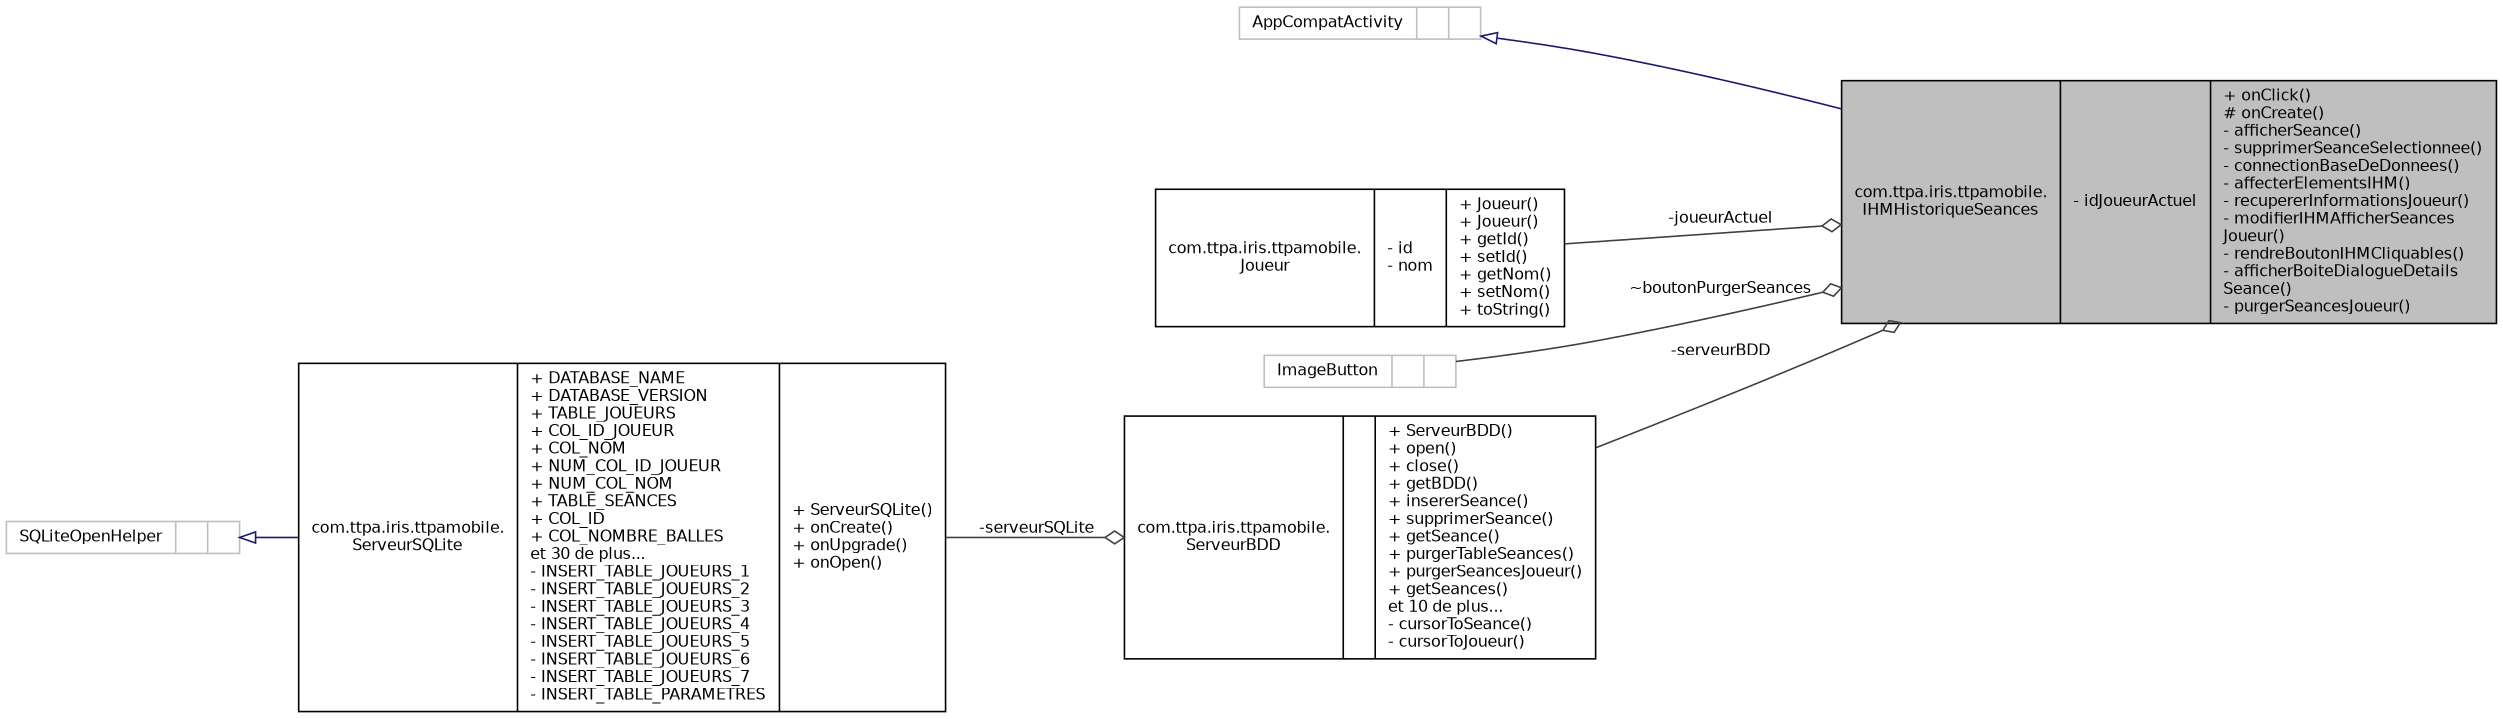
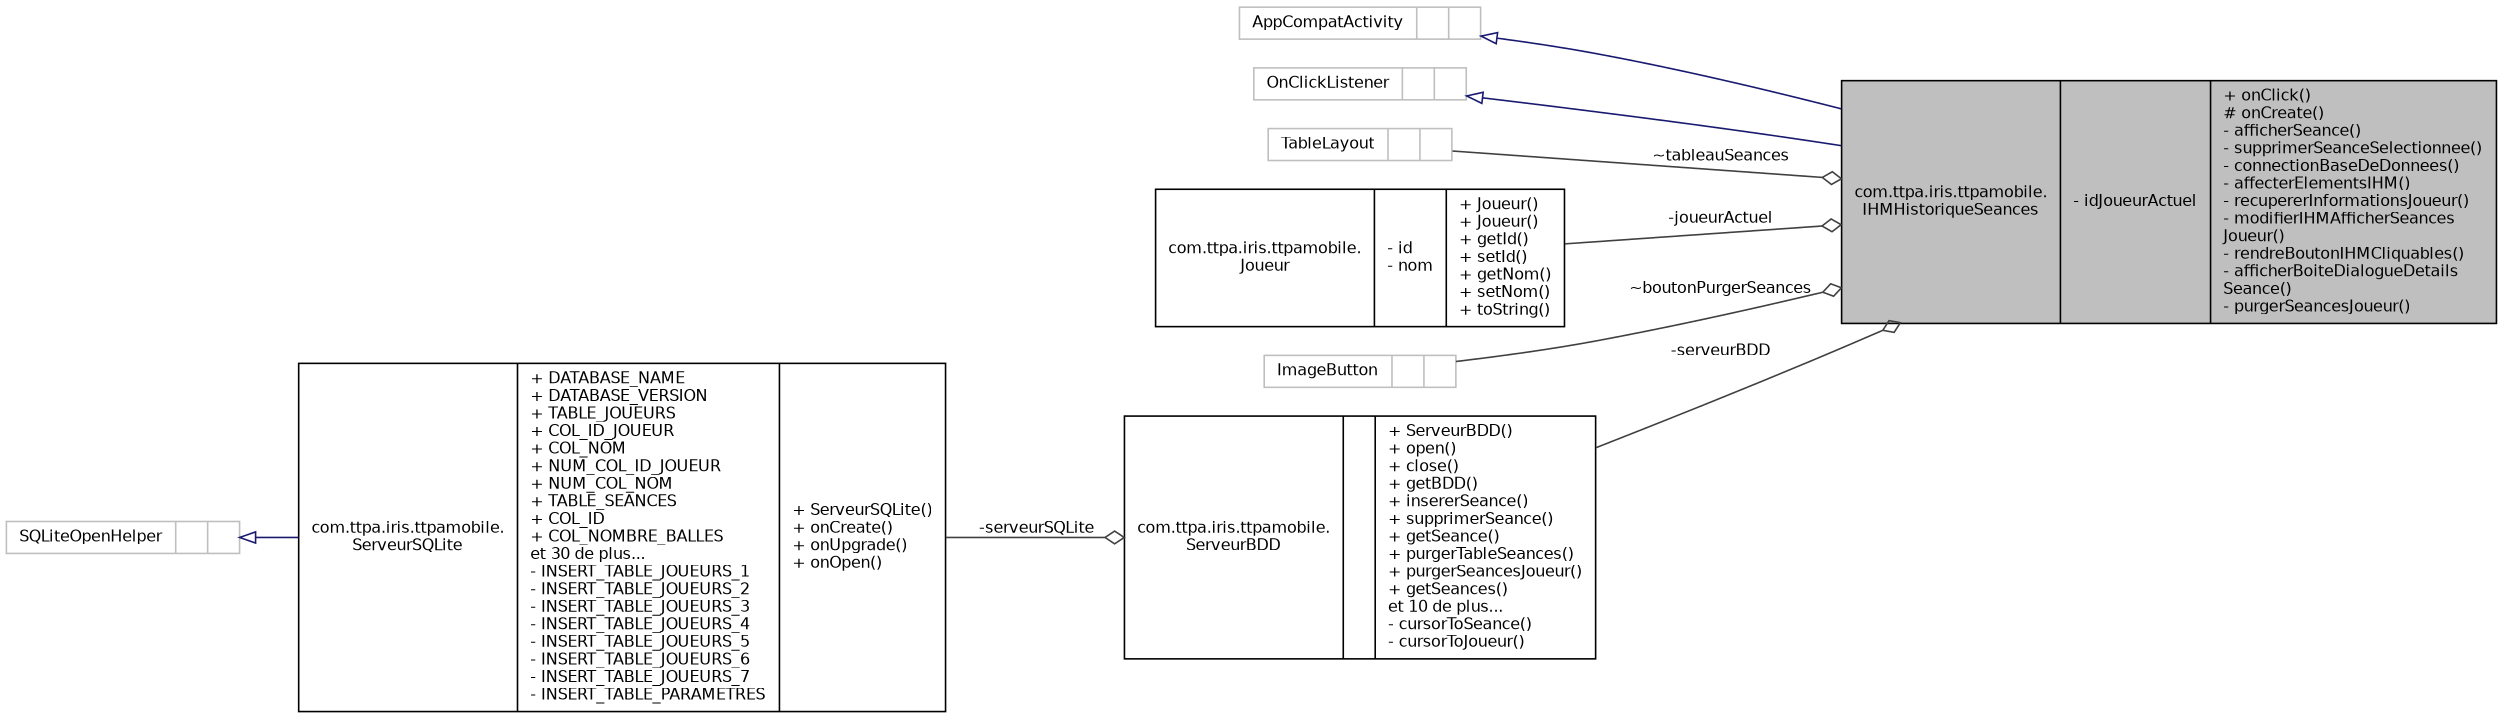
none -> (1360, 84)
none -> (1360, 145)
